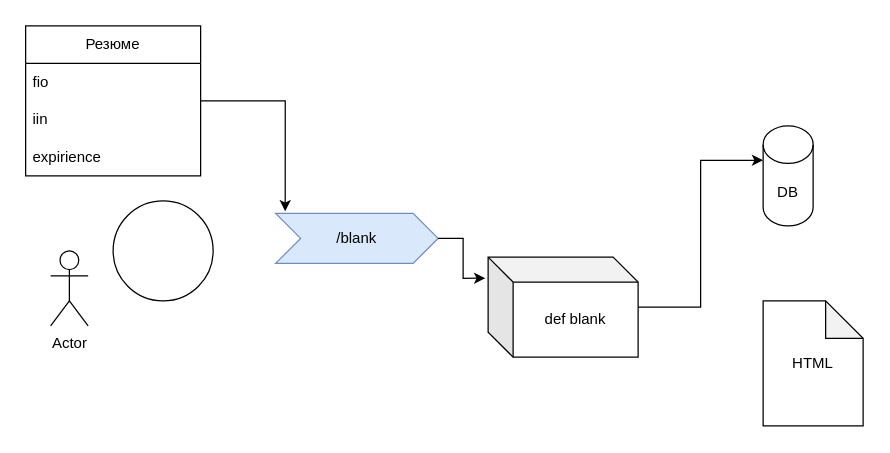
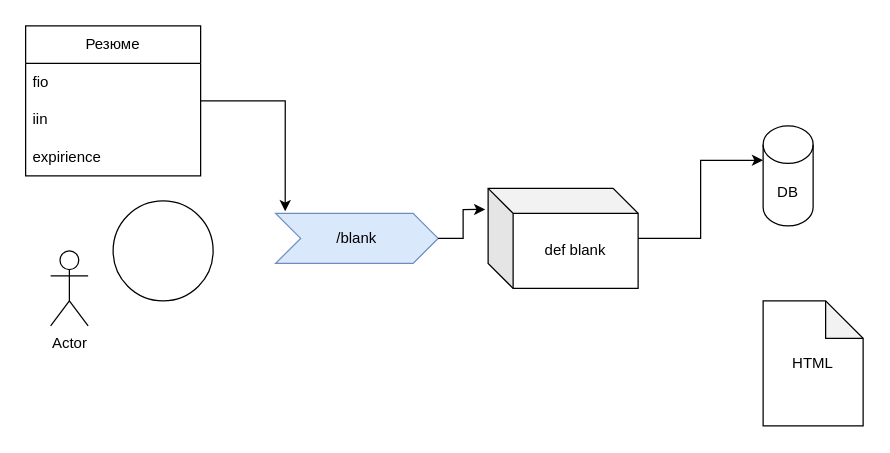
(563, 307) -> (563, 238)
